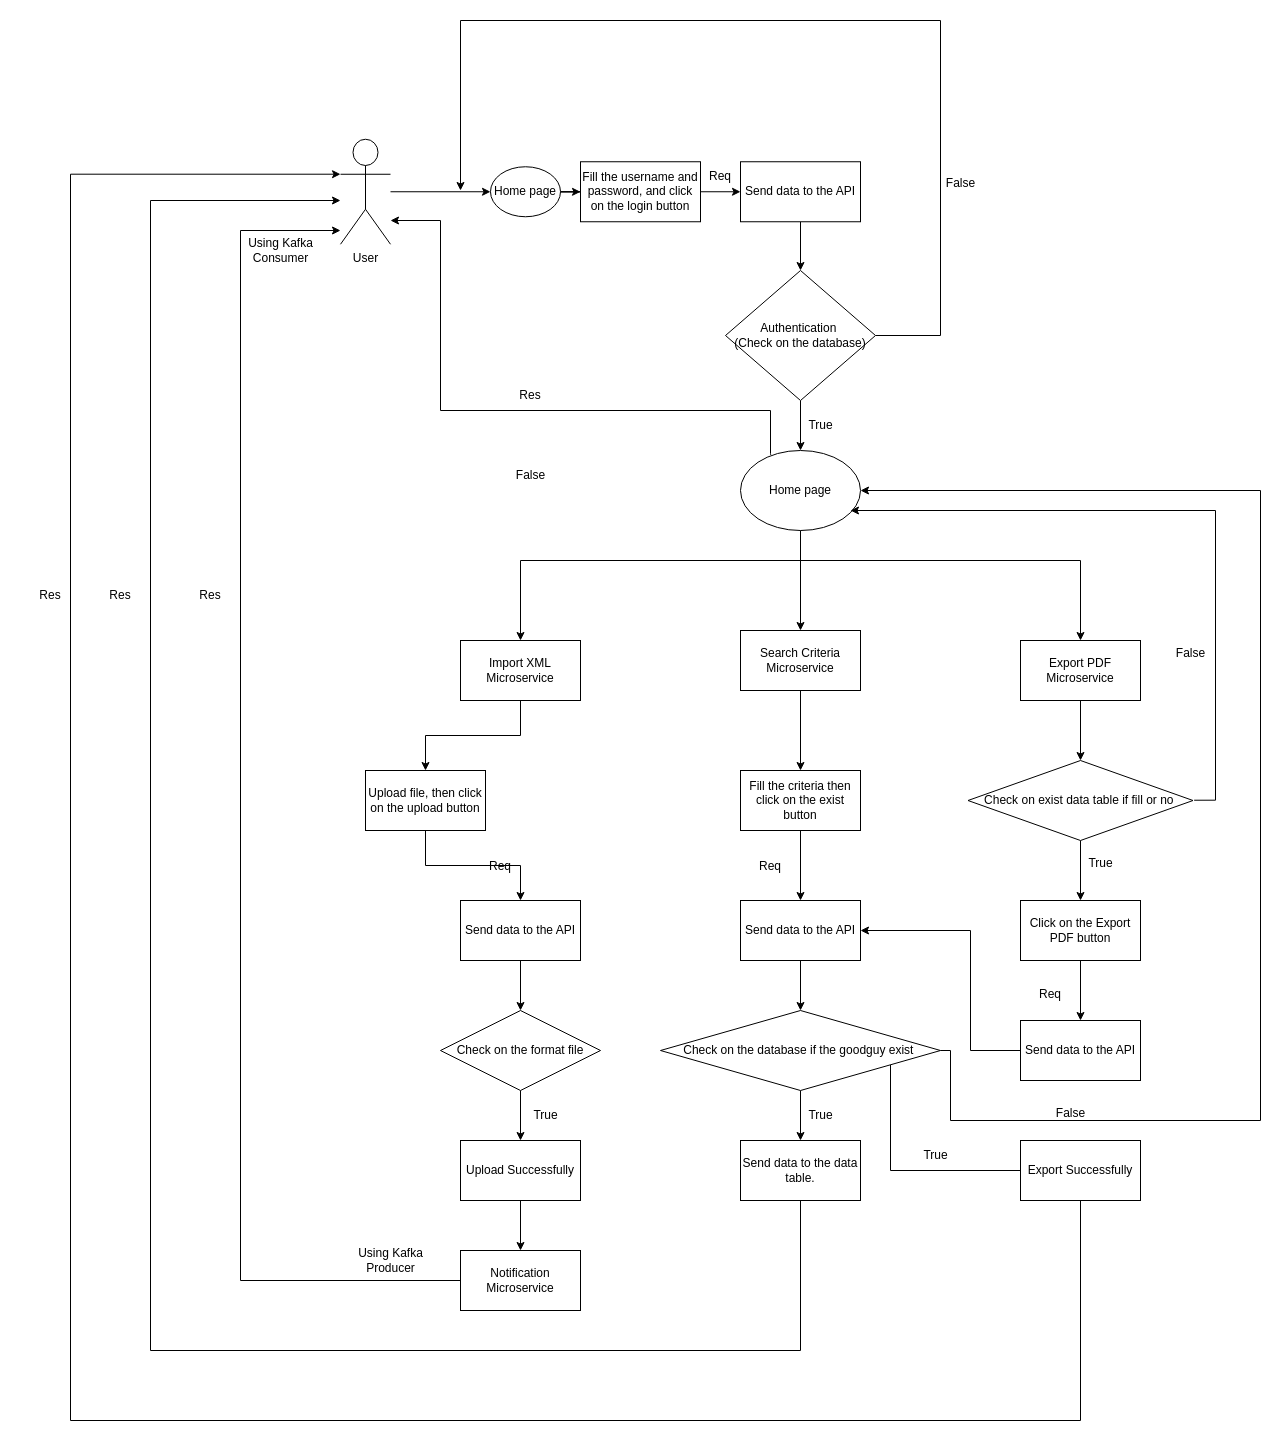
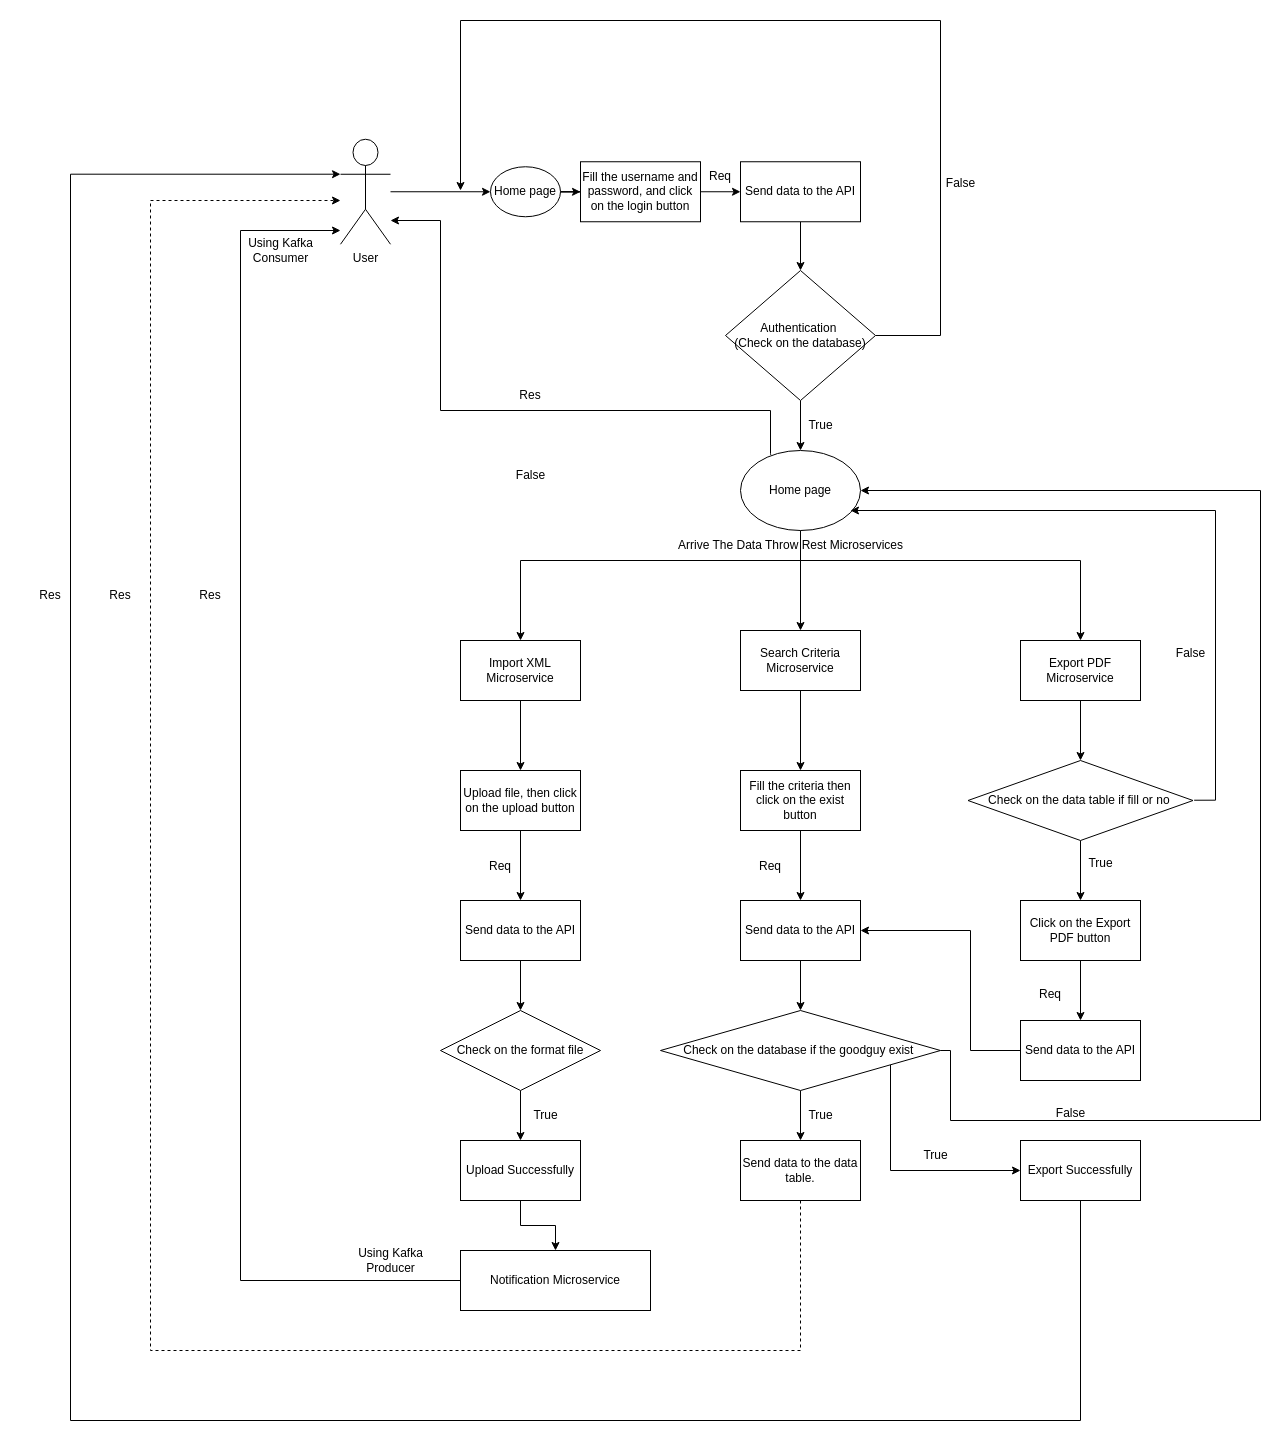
none -> (791, 546)
(426, 801) -> (521, 801)
(1081, 801) -> (1081, 801)
(151, 1085) -> (151, 1085)
(1015, 1171) -> (1012, 1171)
(521, 1281) -> (556, 1281)
